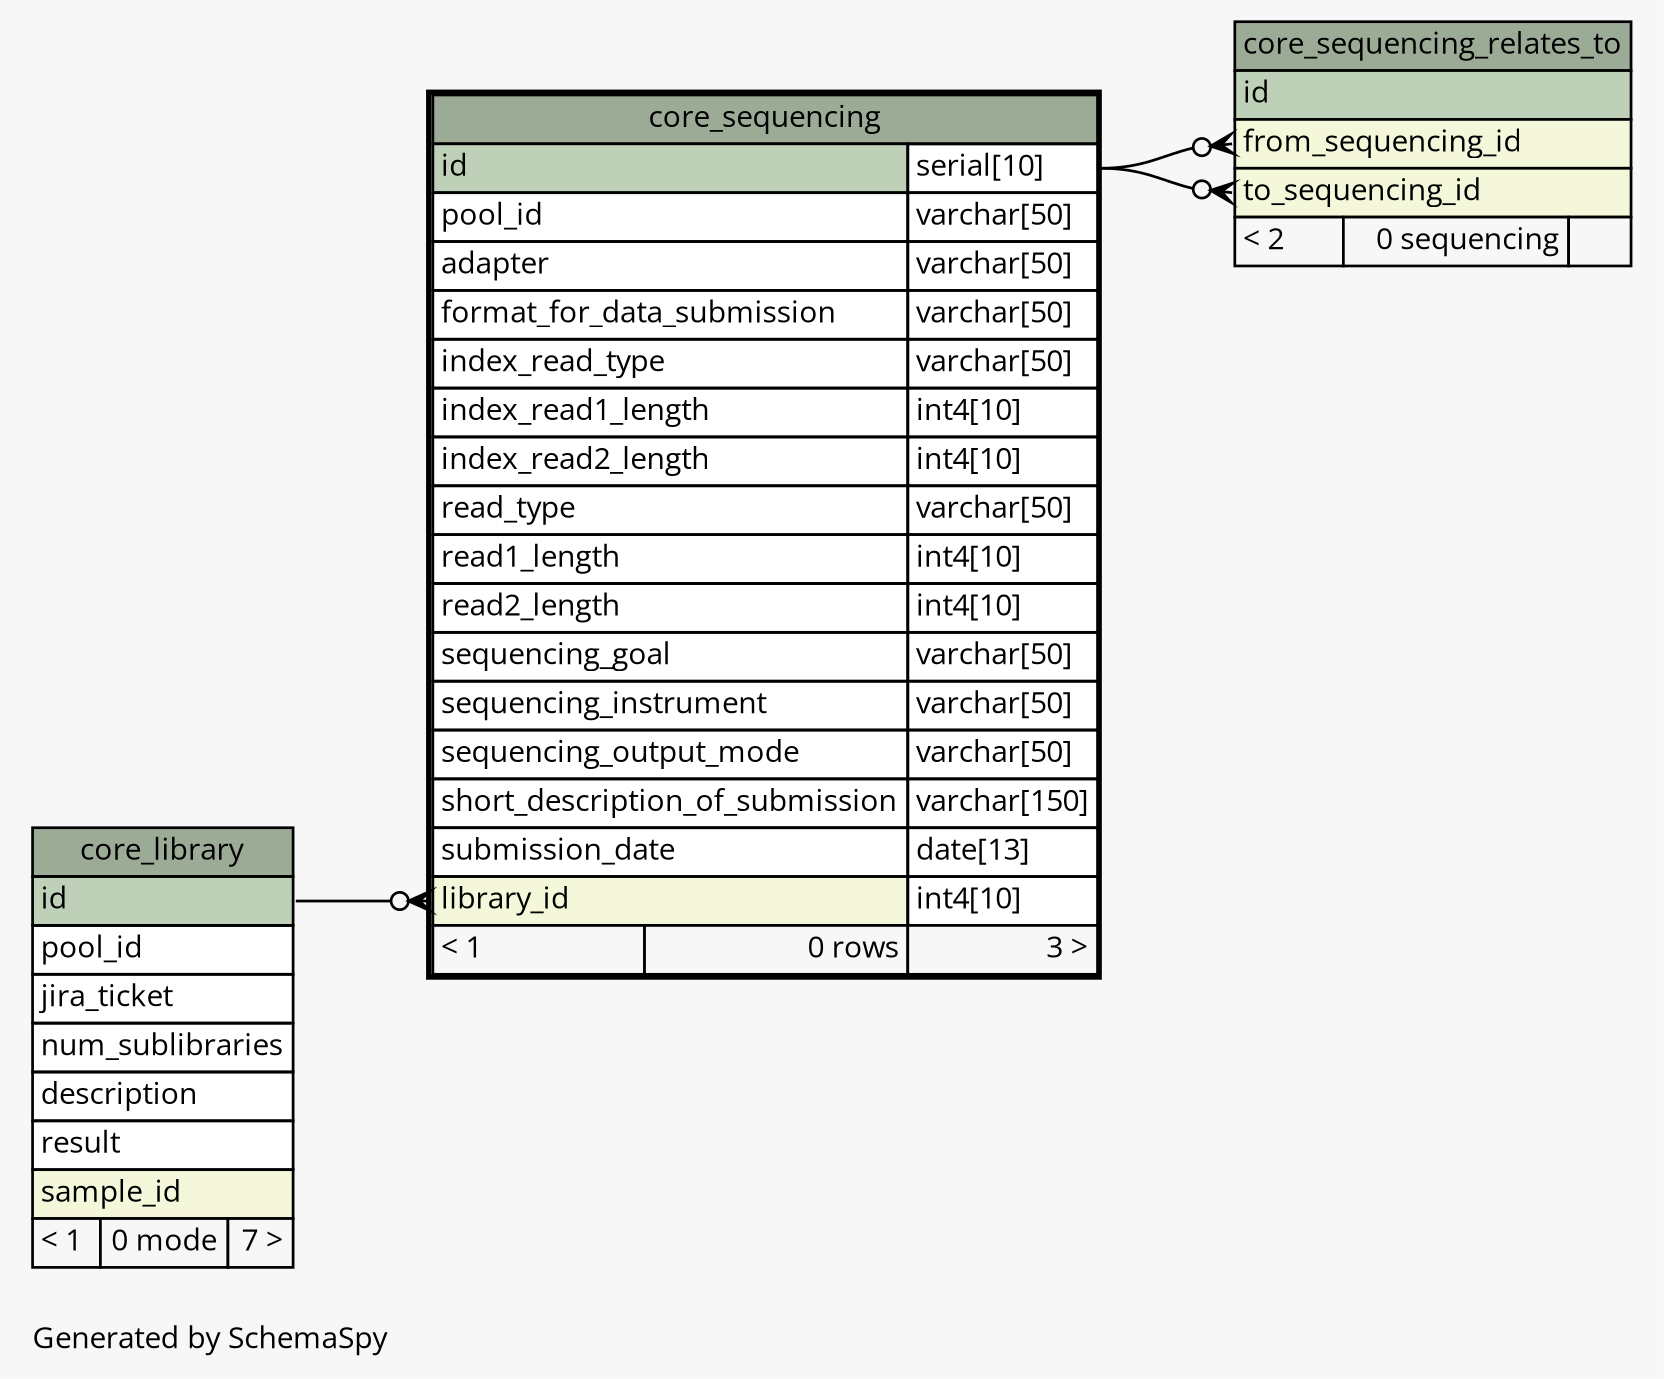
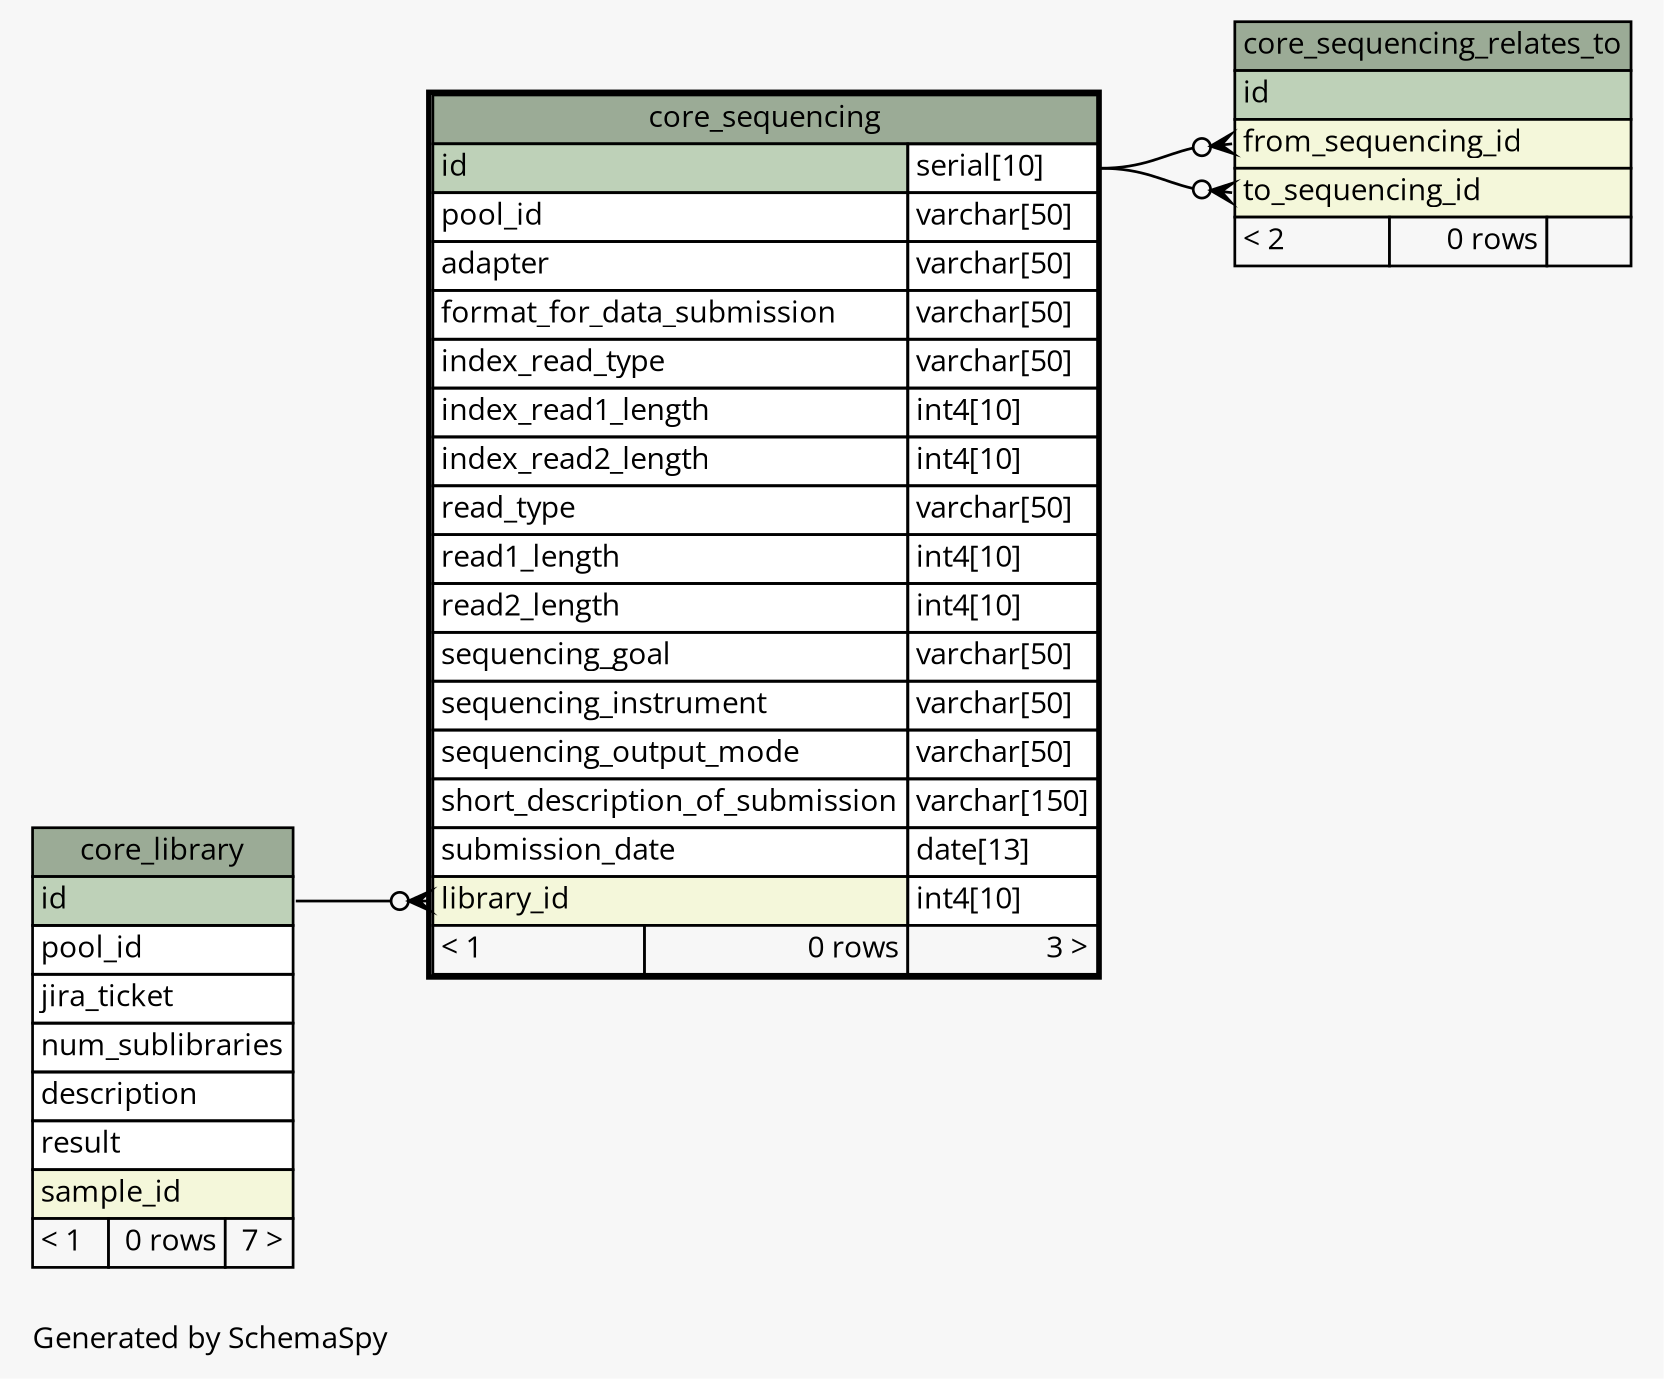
(1468, 240) -> (1493, 240)
(166, 1242) -> (171, 1242)
